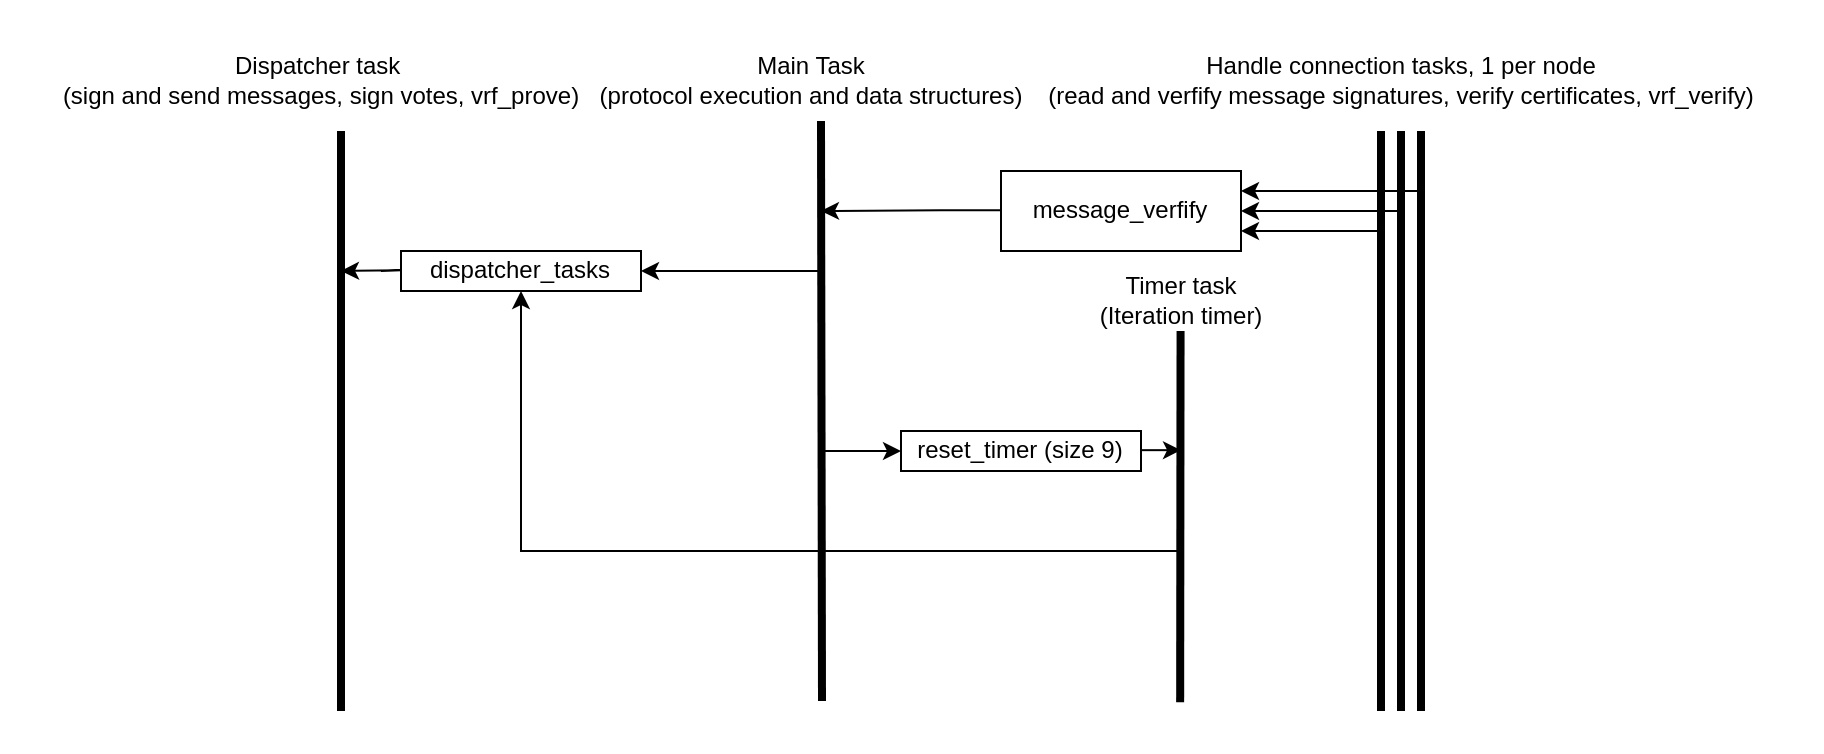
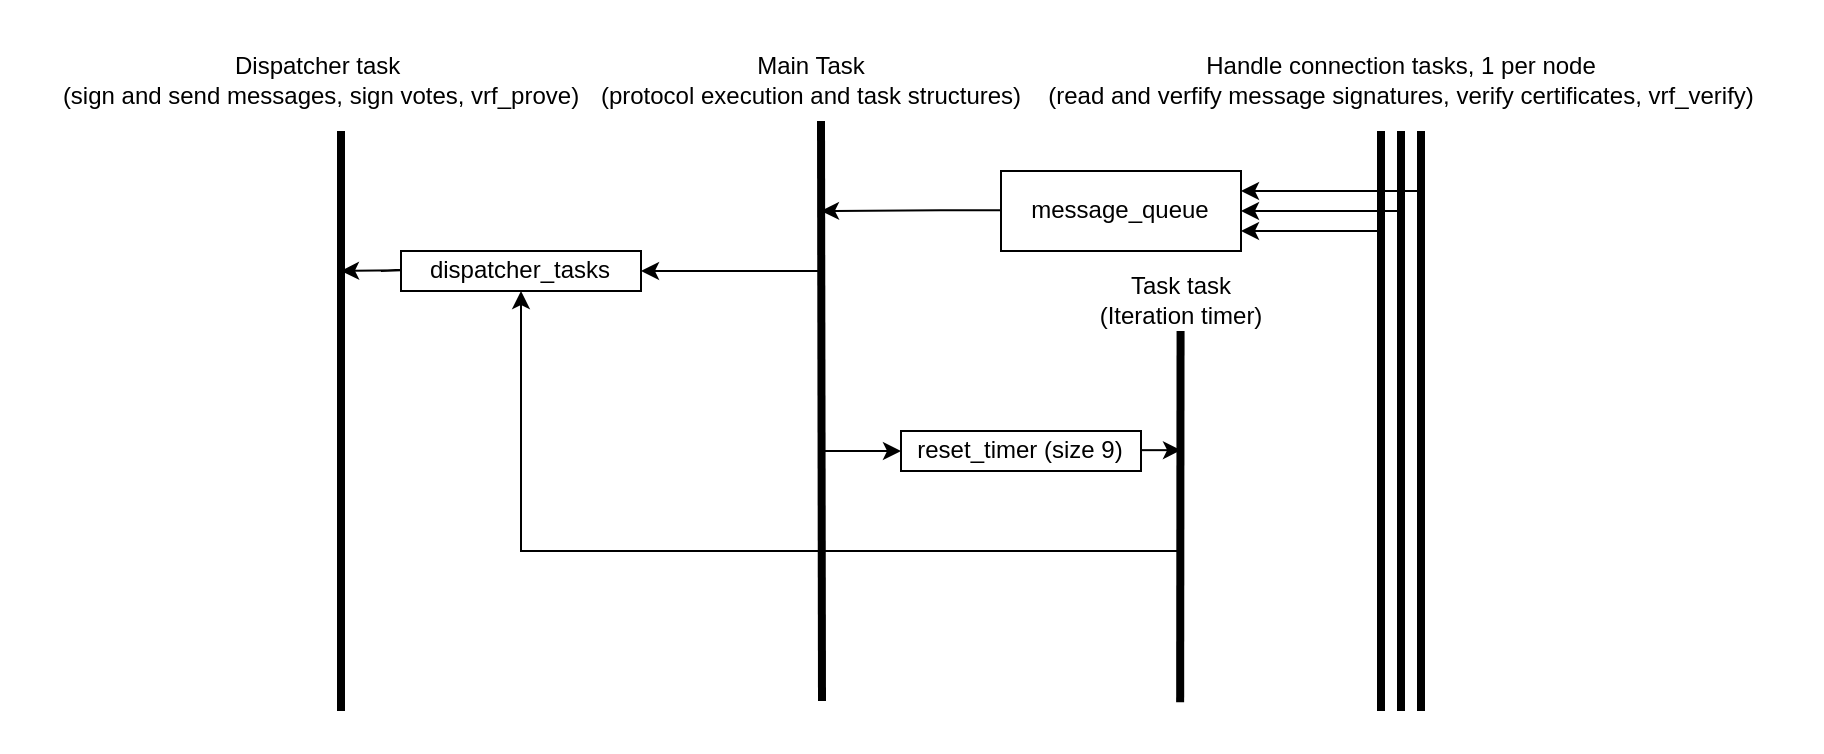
(812, 81) -> (812, 81)
(1121, 211) -> (1121, 211)
(1182, 301) -> (1182, 301)
